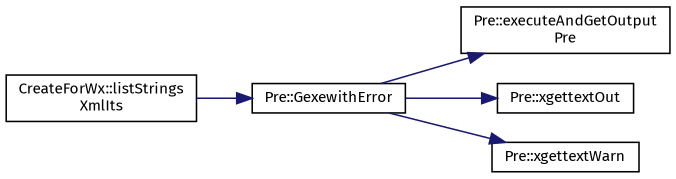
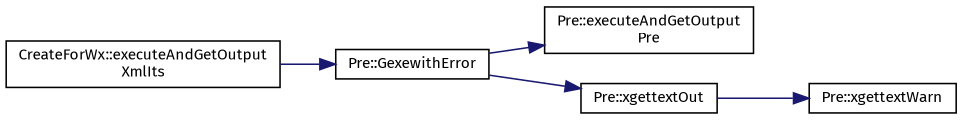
(101, 98) -> (143, 64)
(440, 126) -> (755, 98)
